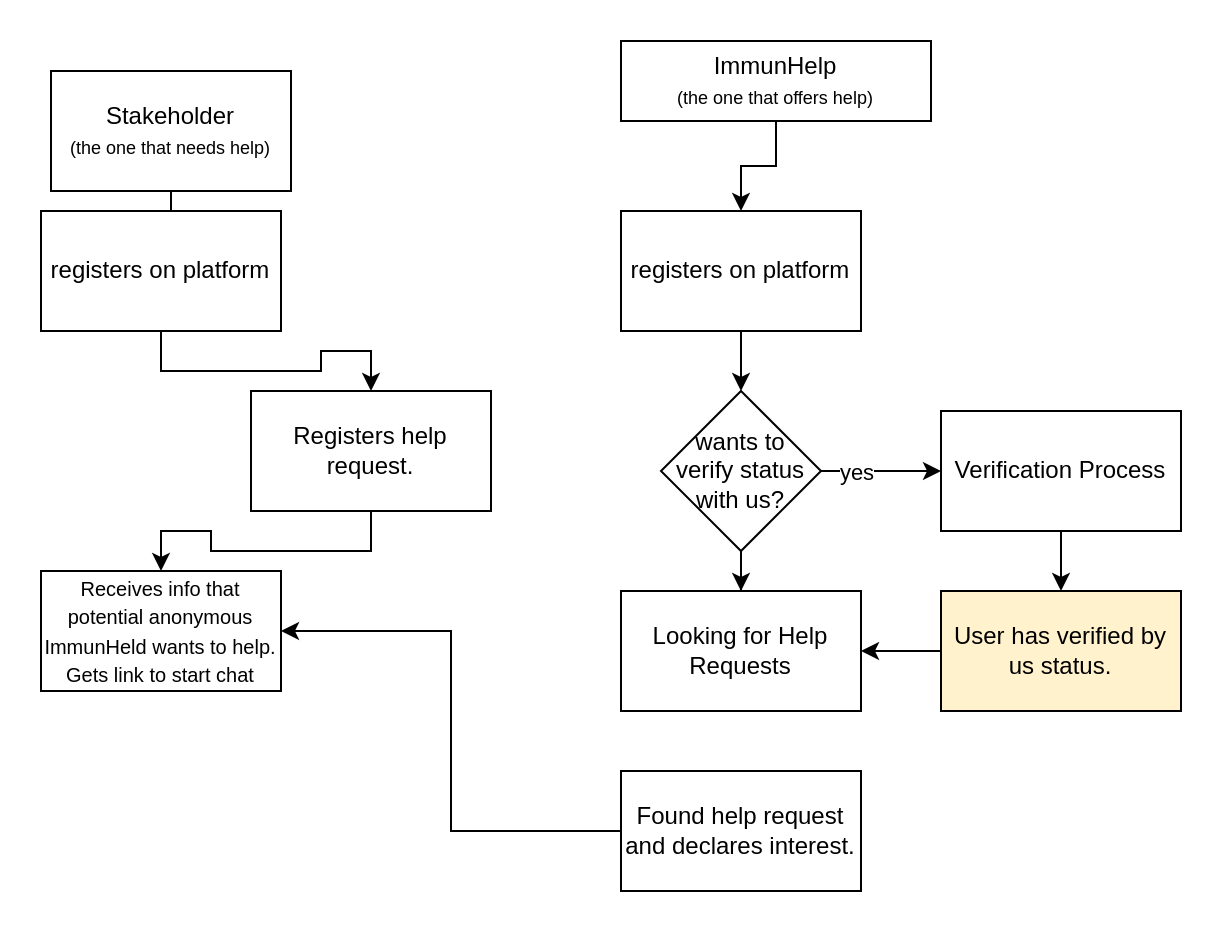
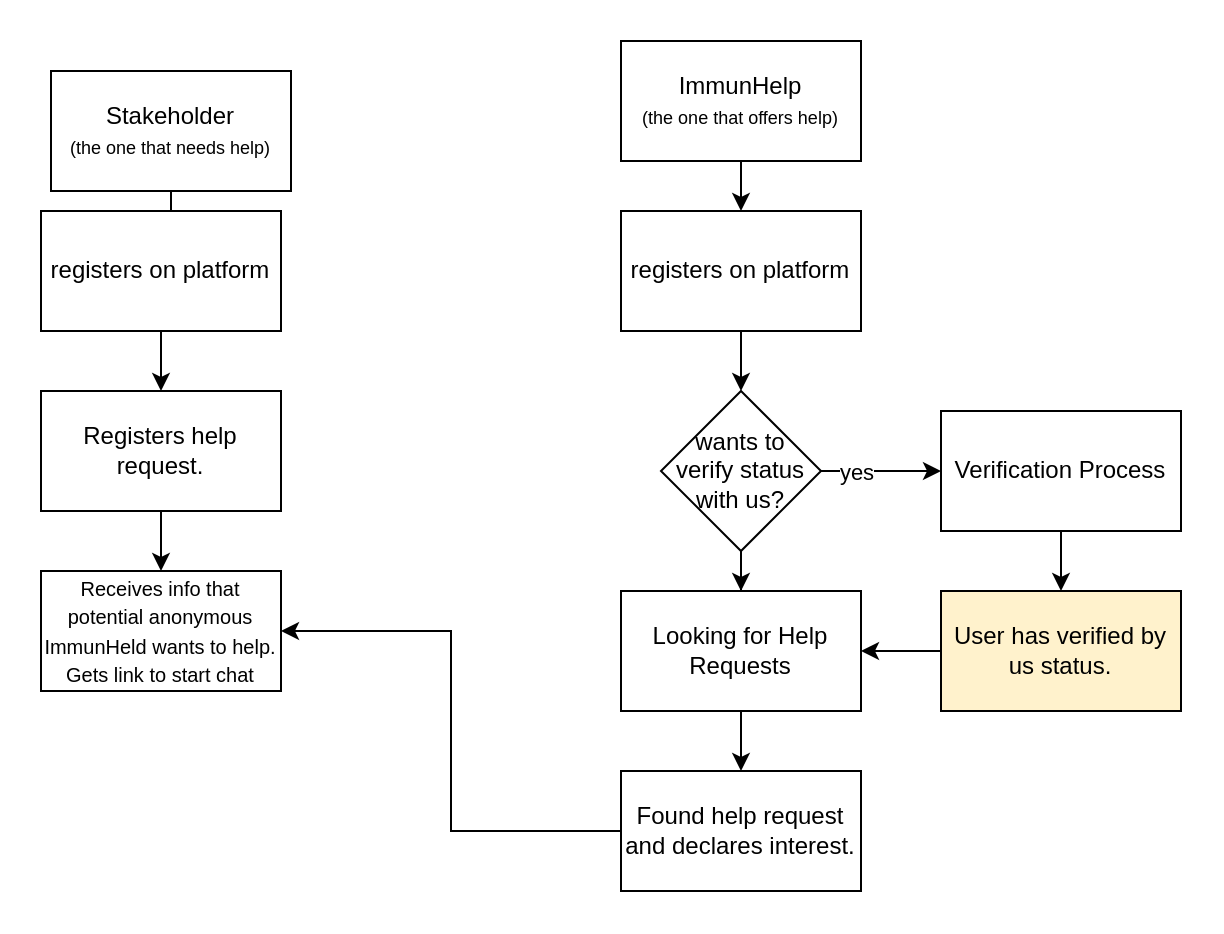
(776, 81) -> (741, 101)
(371, 451) -> (161, 451)
none -> (741, 748)
